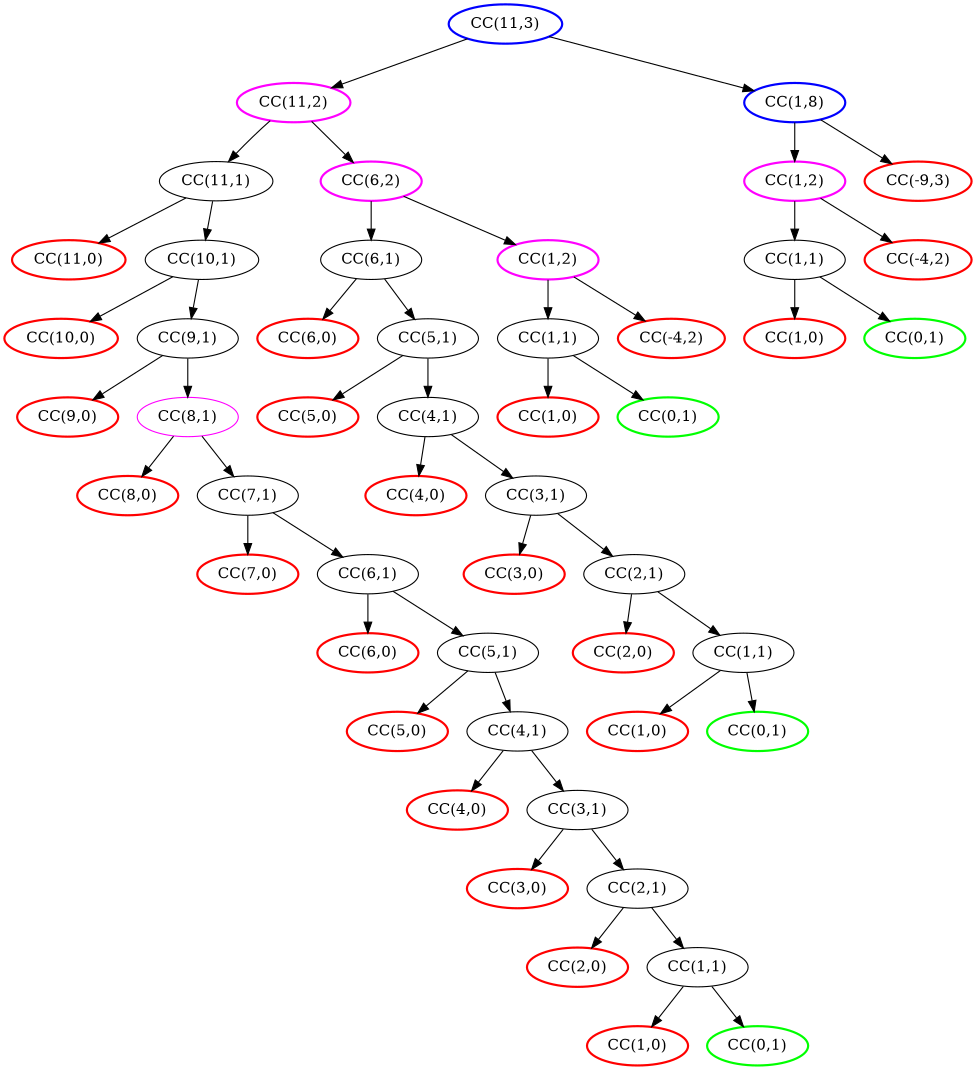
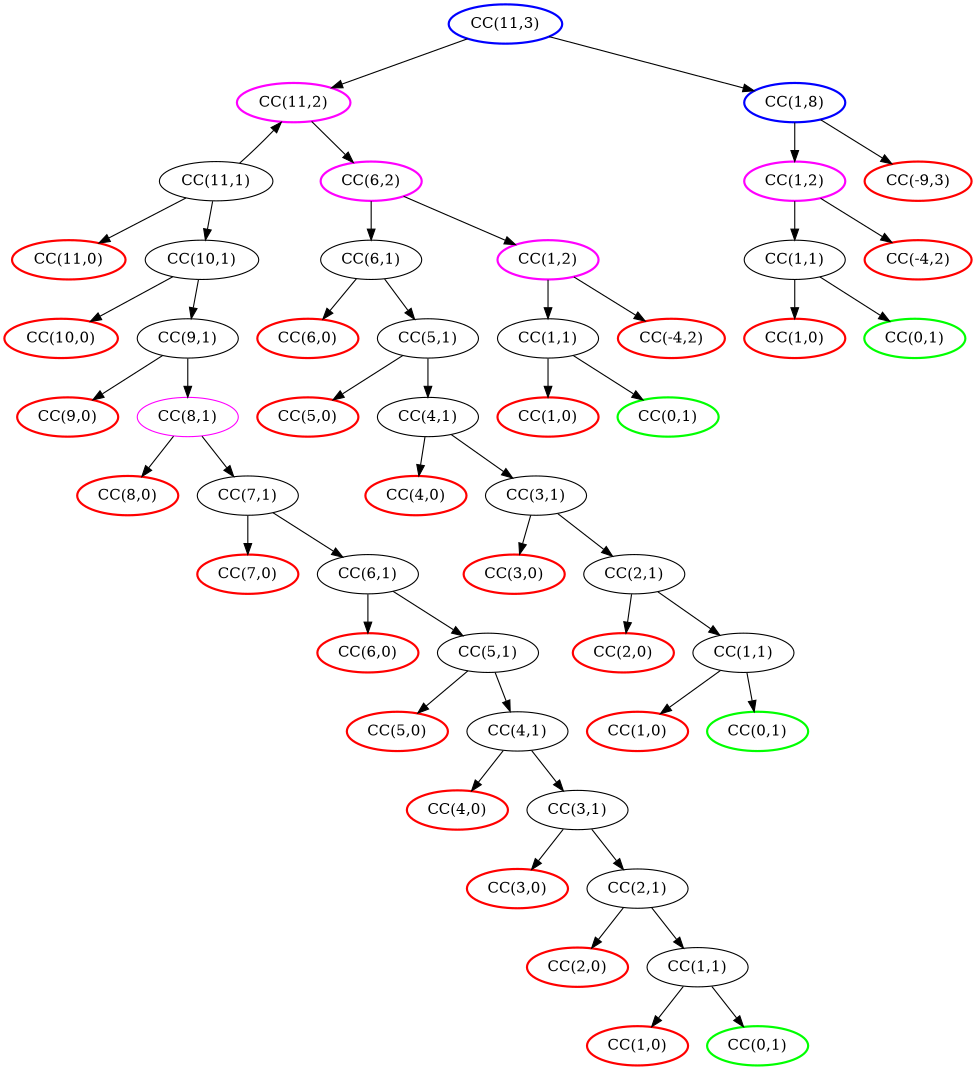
(253, 137) -> (257, 147)
